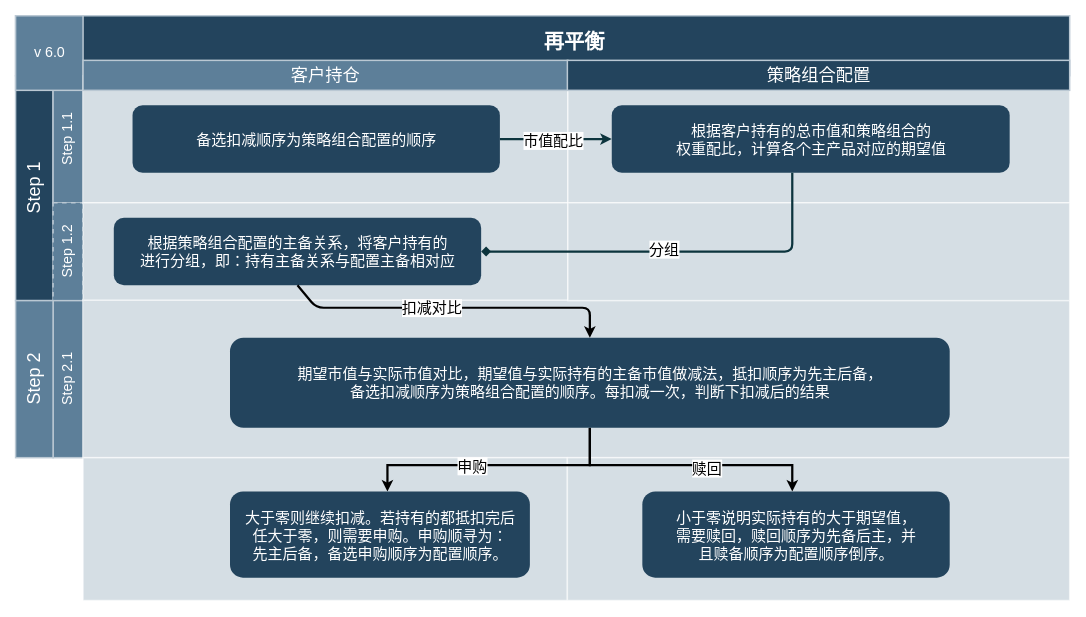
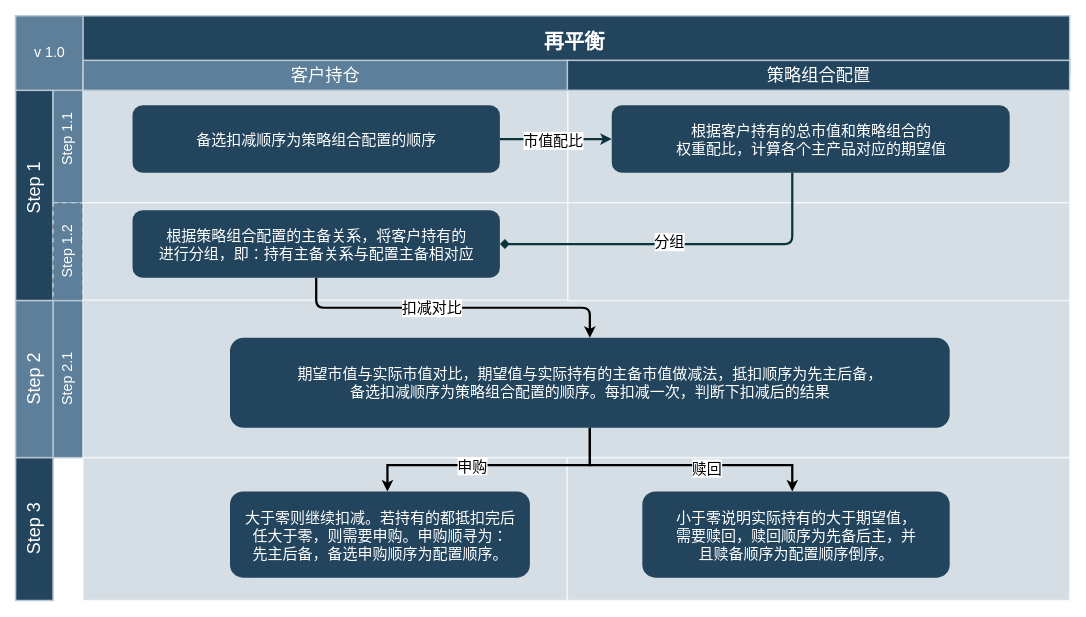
(50, 53) -> (50, 53)
(297, 252) -> (316, 244)
none -> (34, 529)
